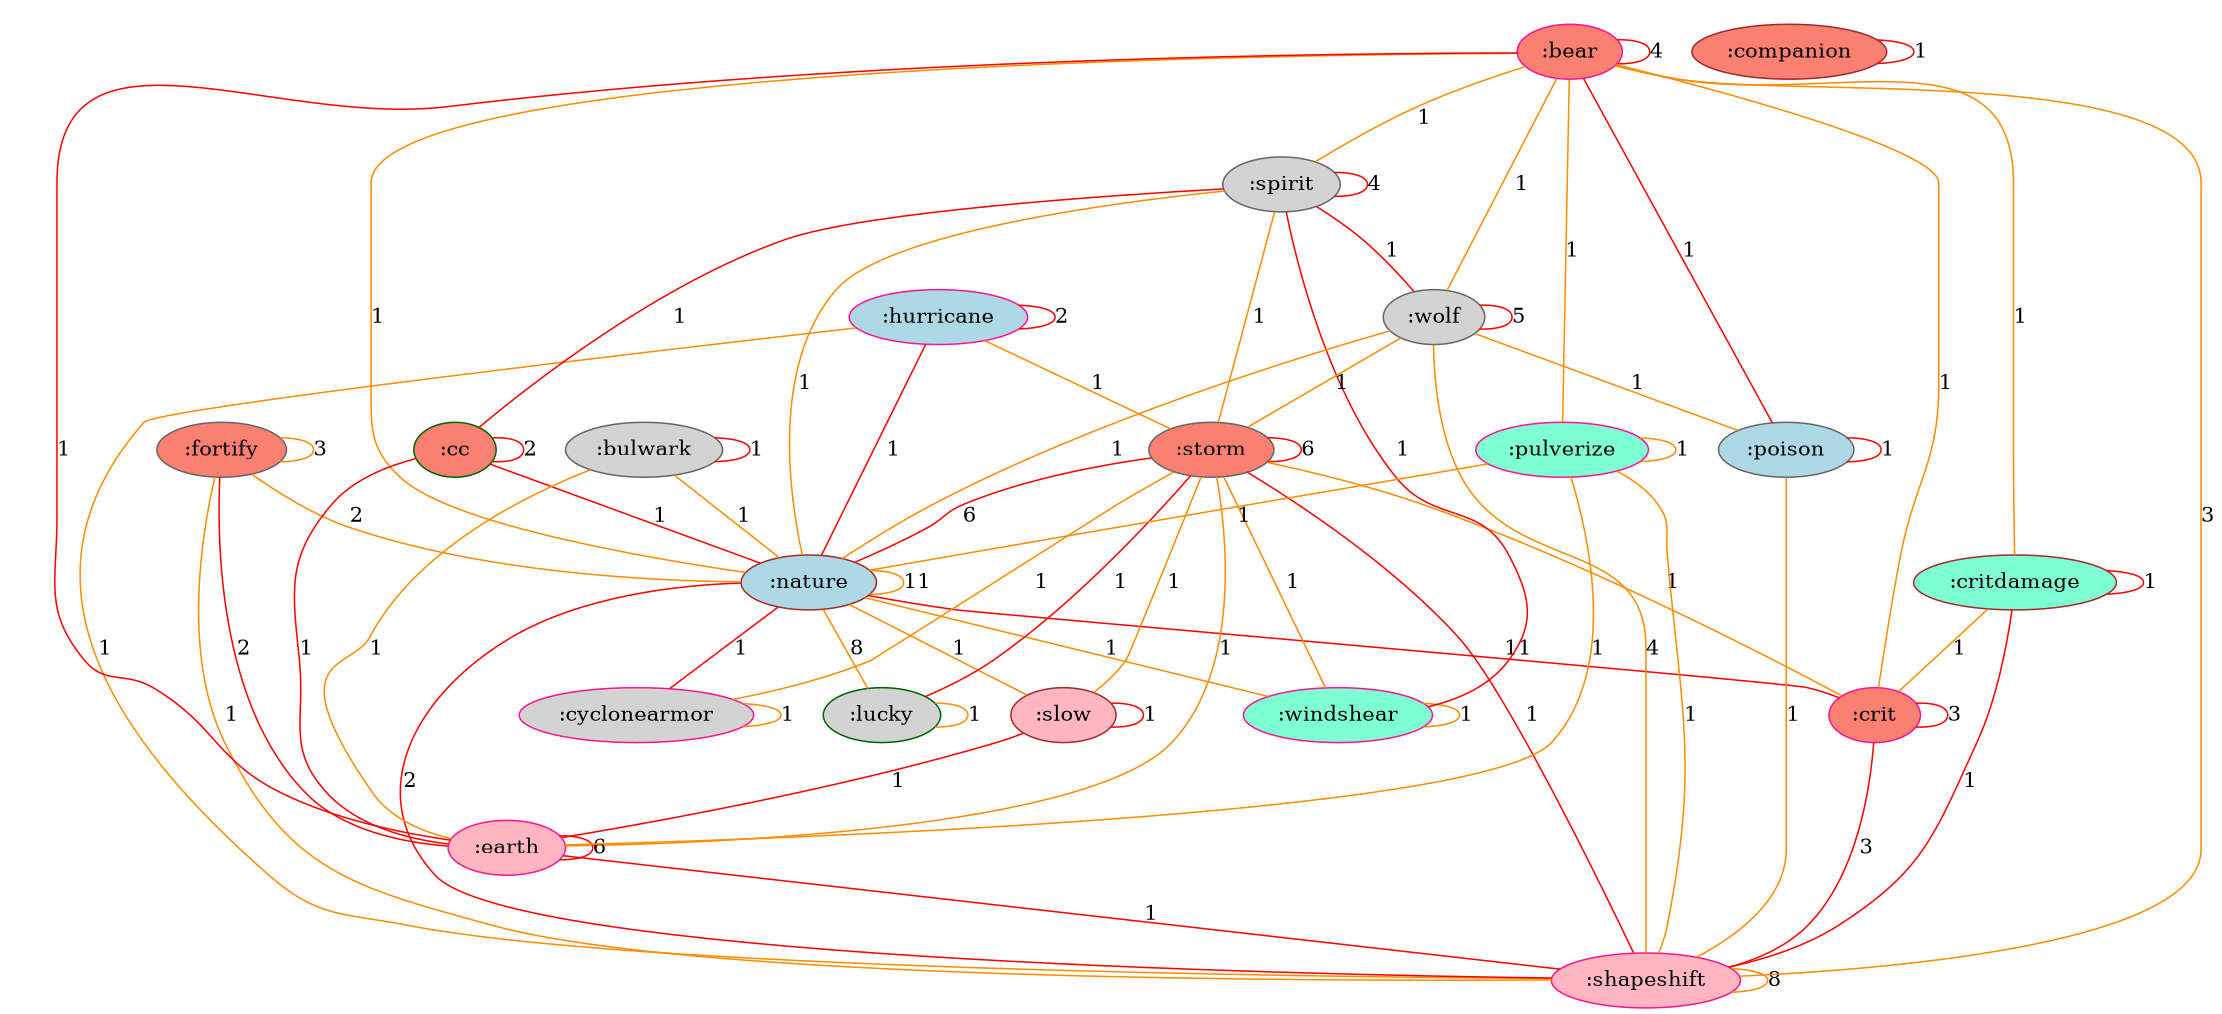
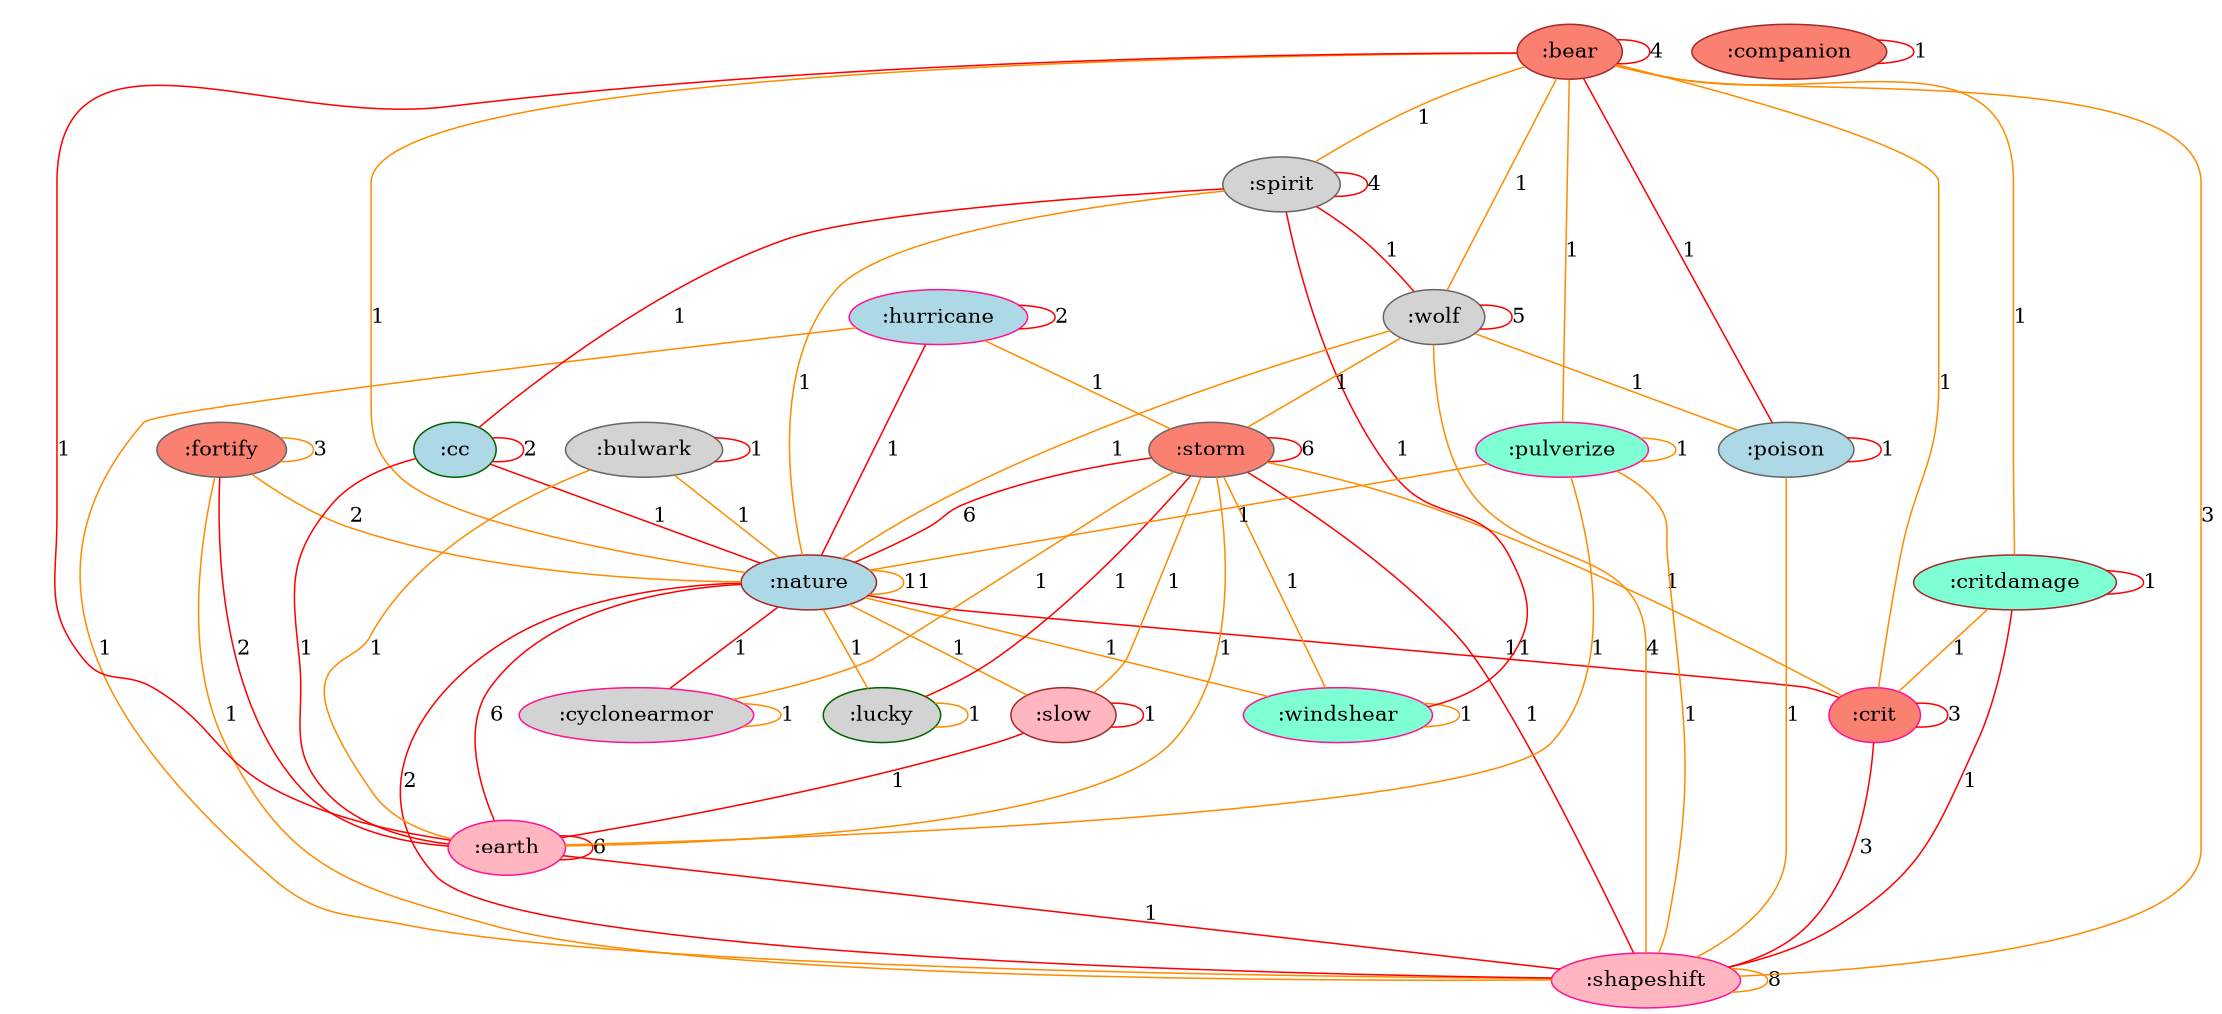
(1570, 52) -> (1570, 52)
(1246, 317) -> none
(455, 450) -> (455, 450)
none -> (542, 640)
(858, 649) -> (858, 649)
